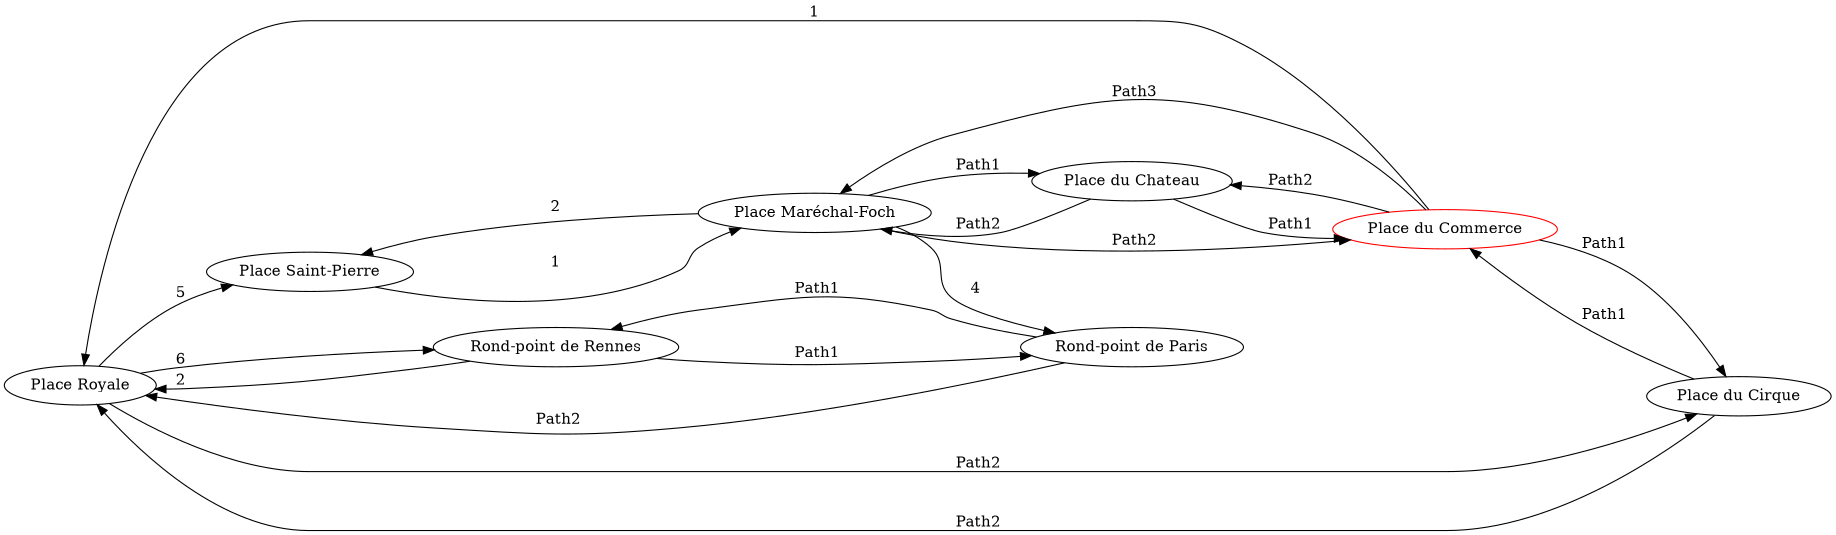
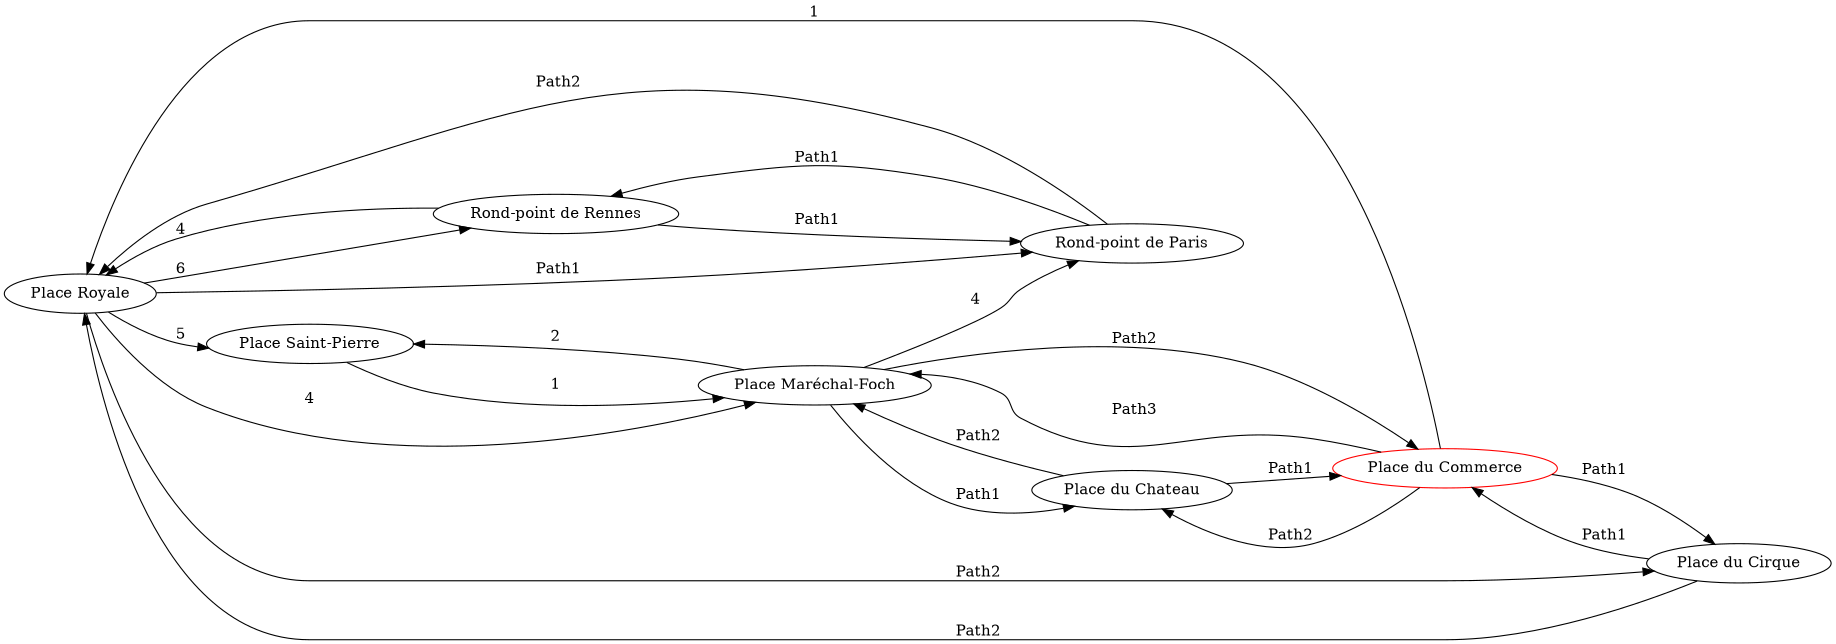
none -> (589, 281)
(181, 380) -> (181, 230)
none -> (401, 445)
